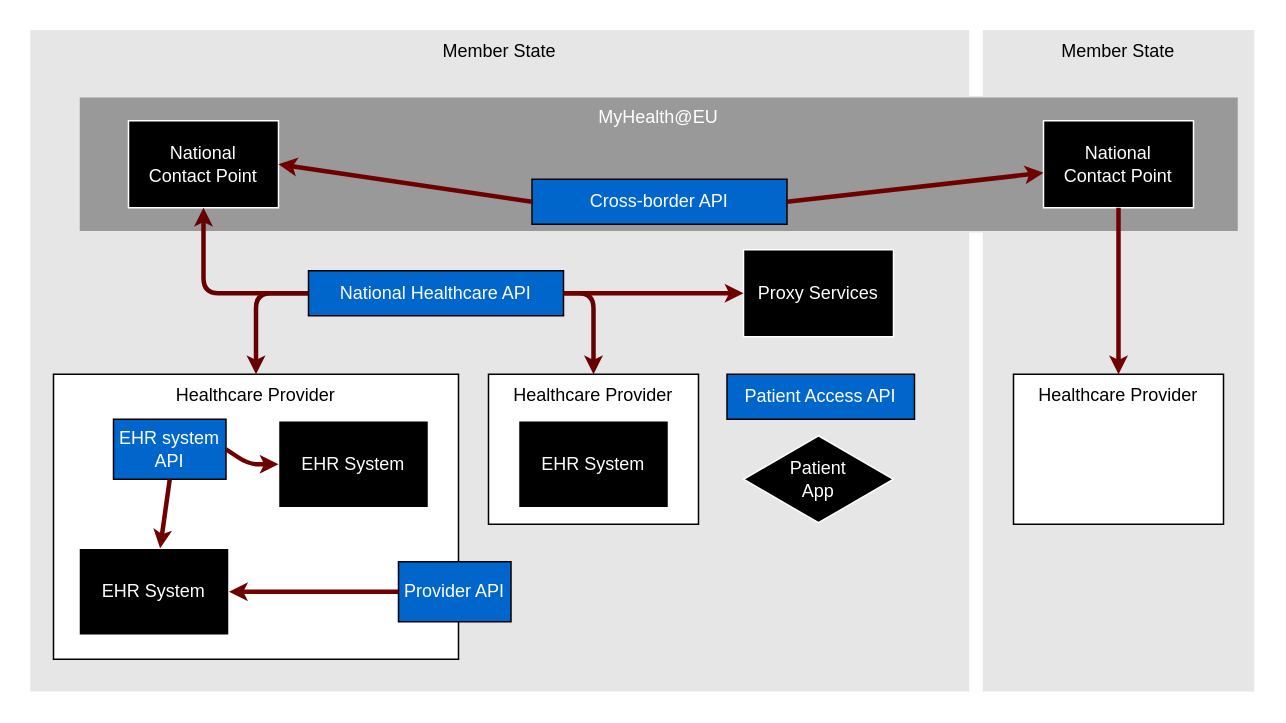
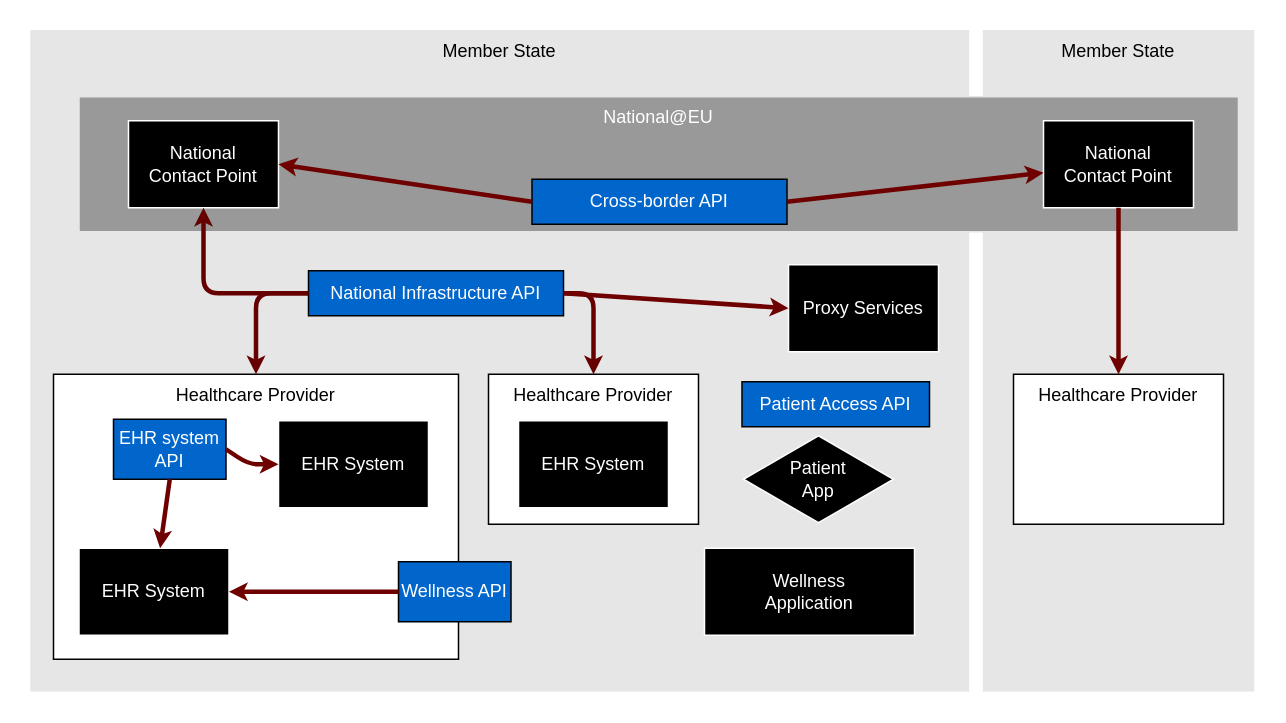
(659, 118) -> (659, 118)
(436, 293) -> (436, 293)
(818, 293) -> (863, 308)
(821, 397) -> (836, 404)
(455, 592) -> (455, 592)
none -> (809, 592)
